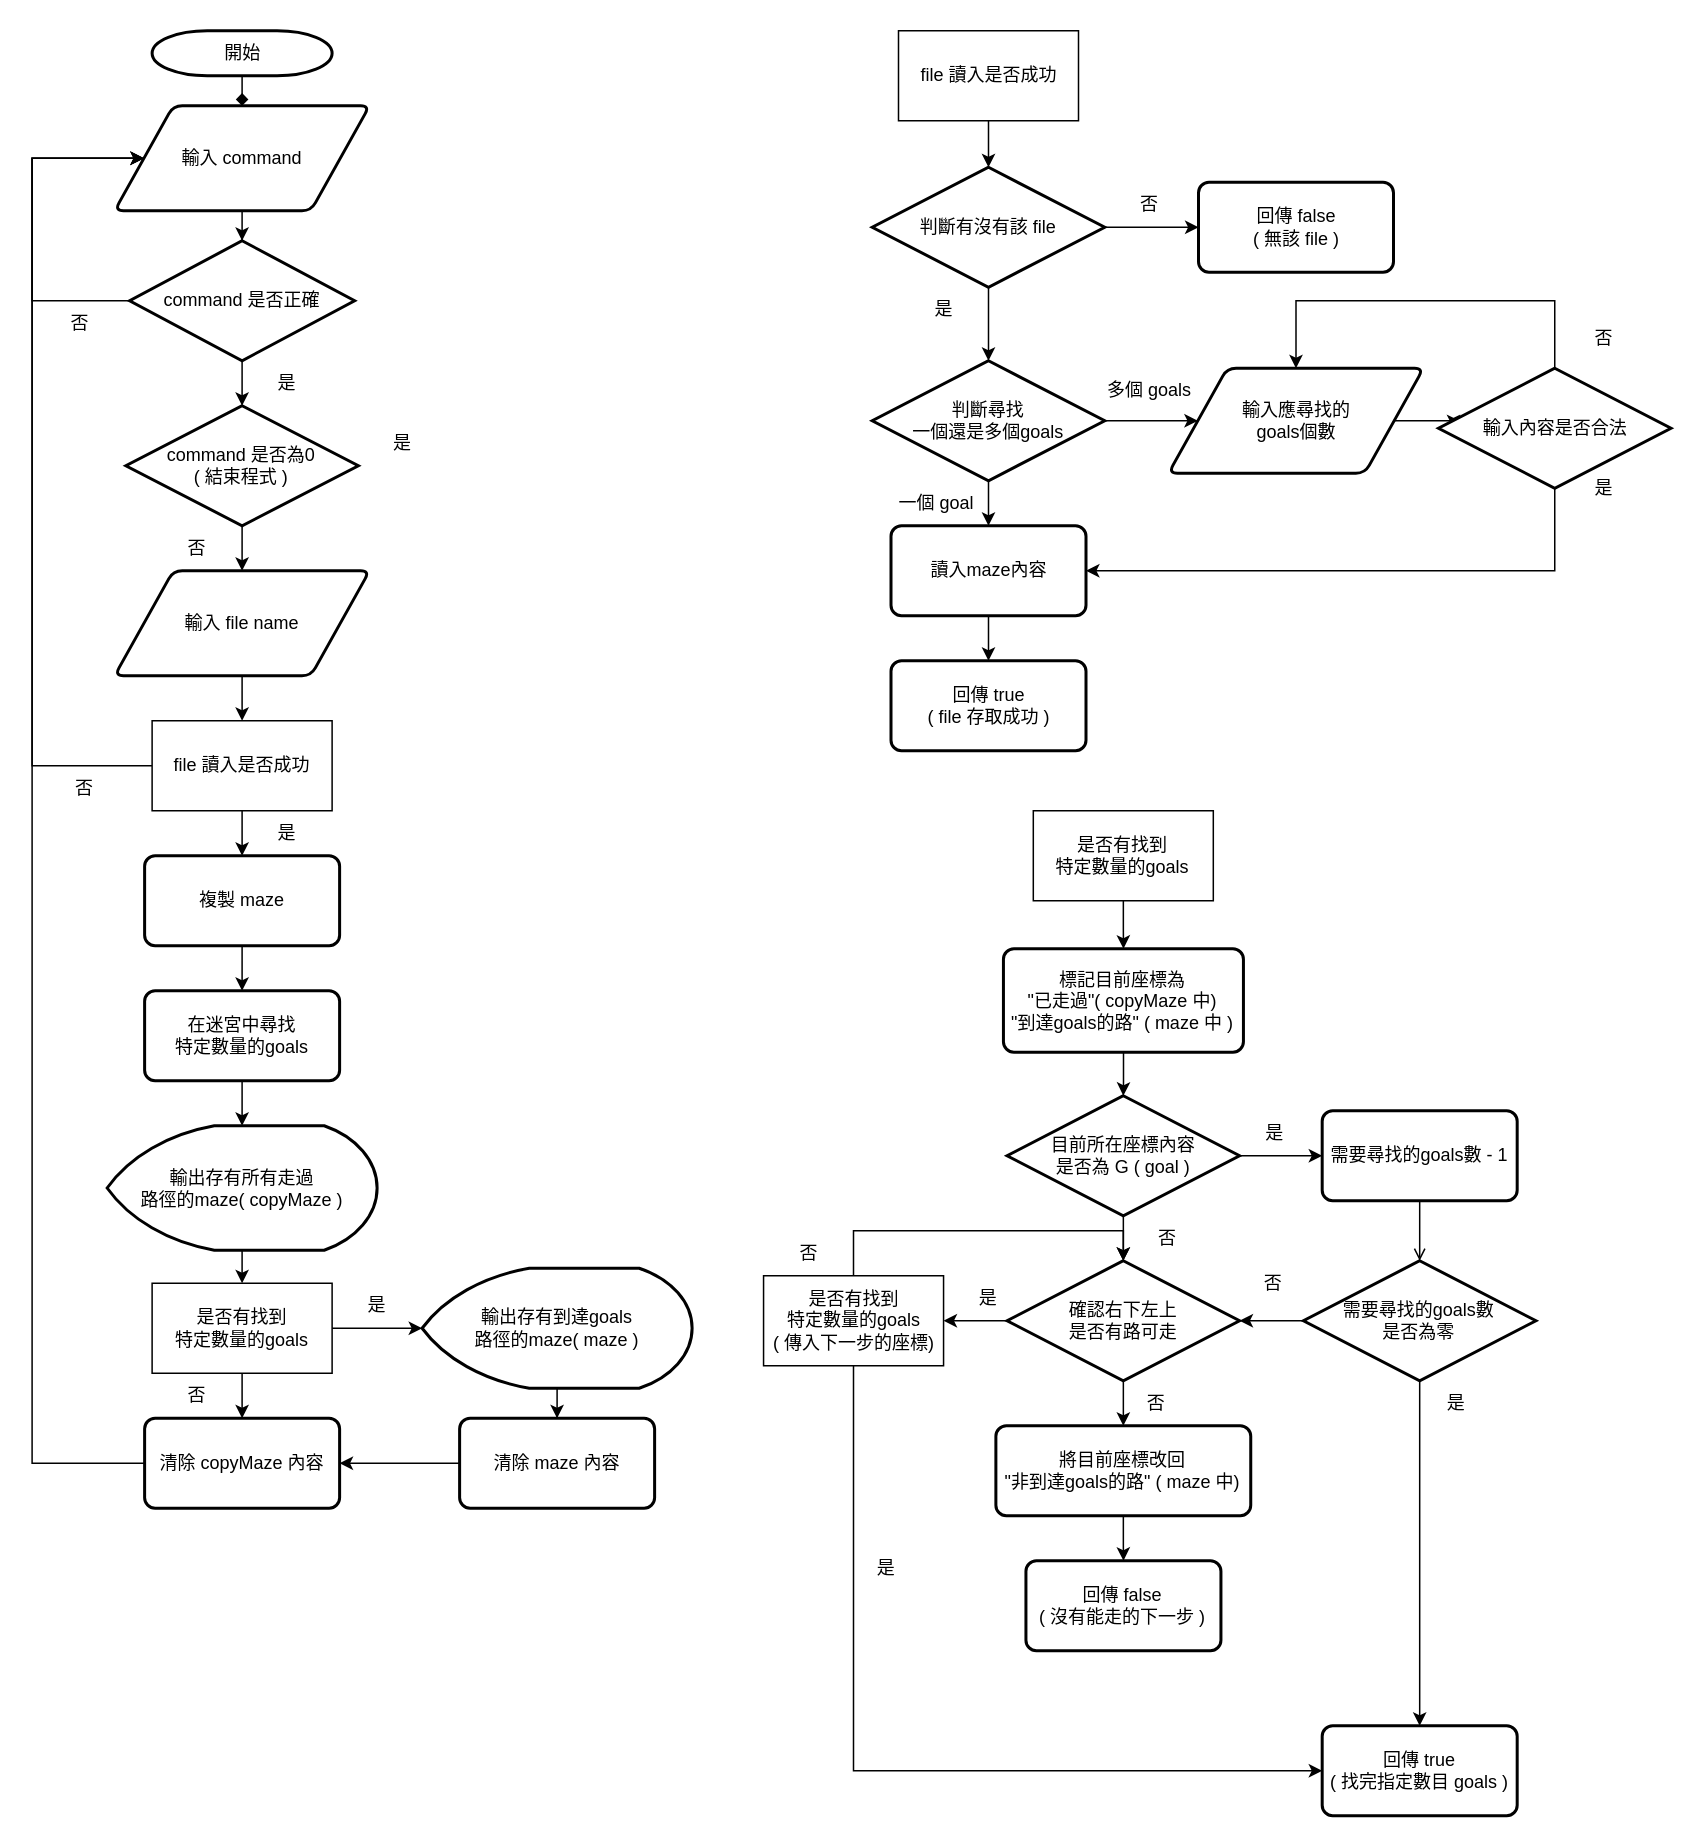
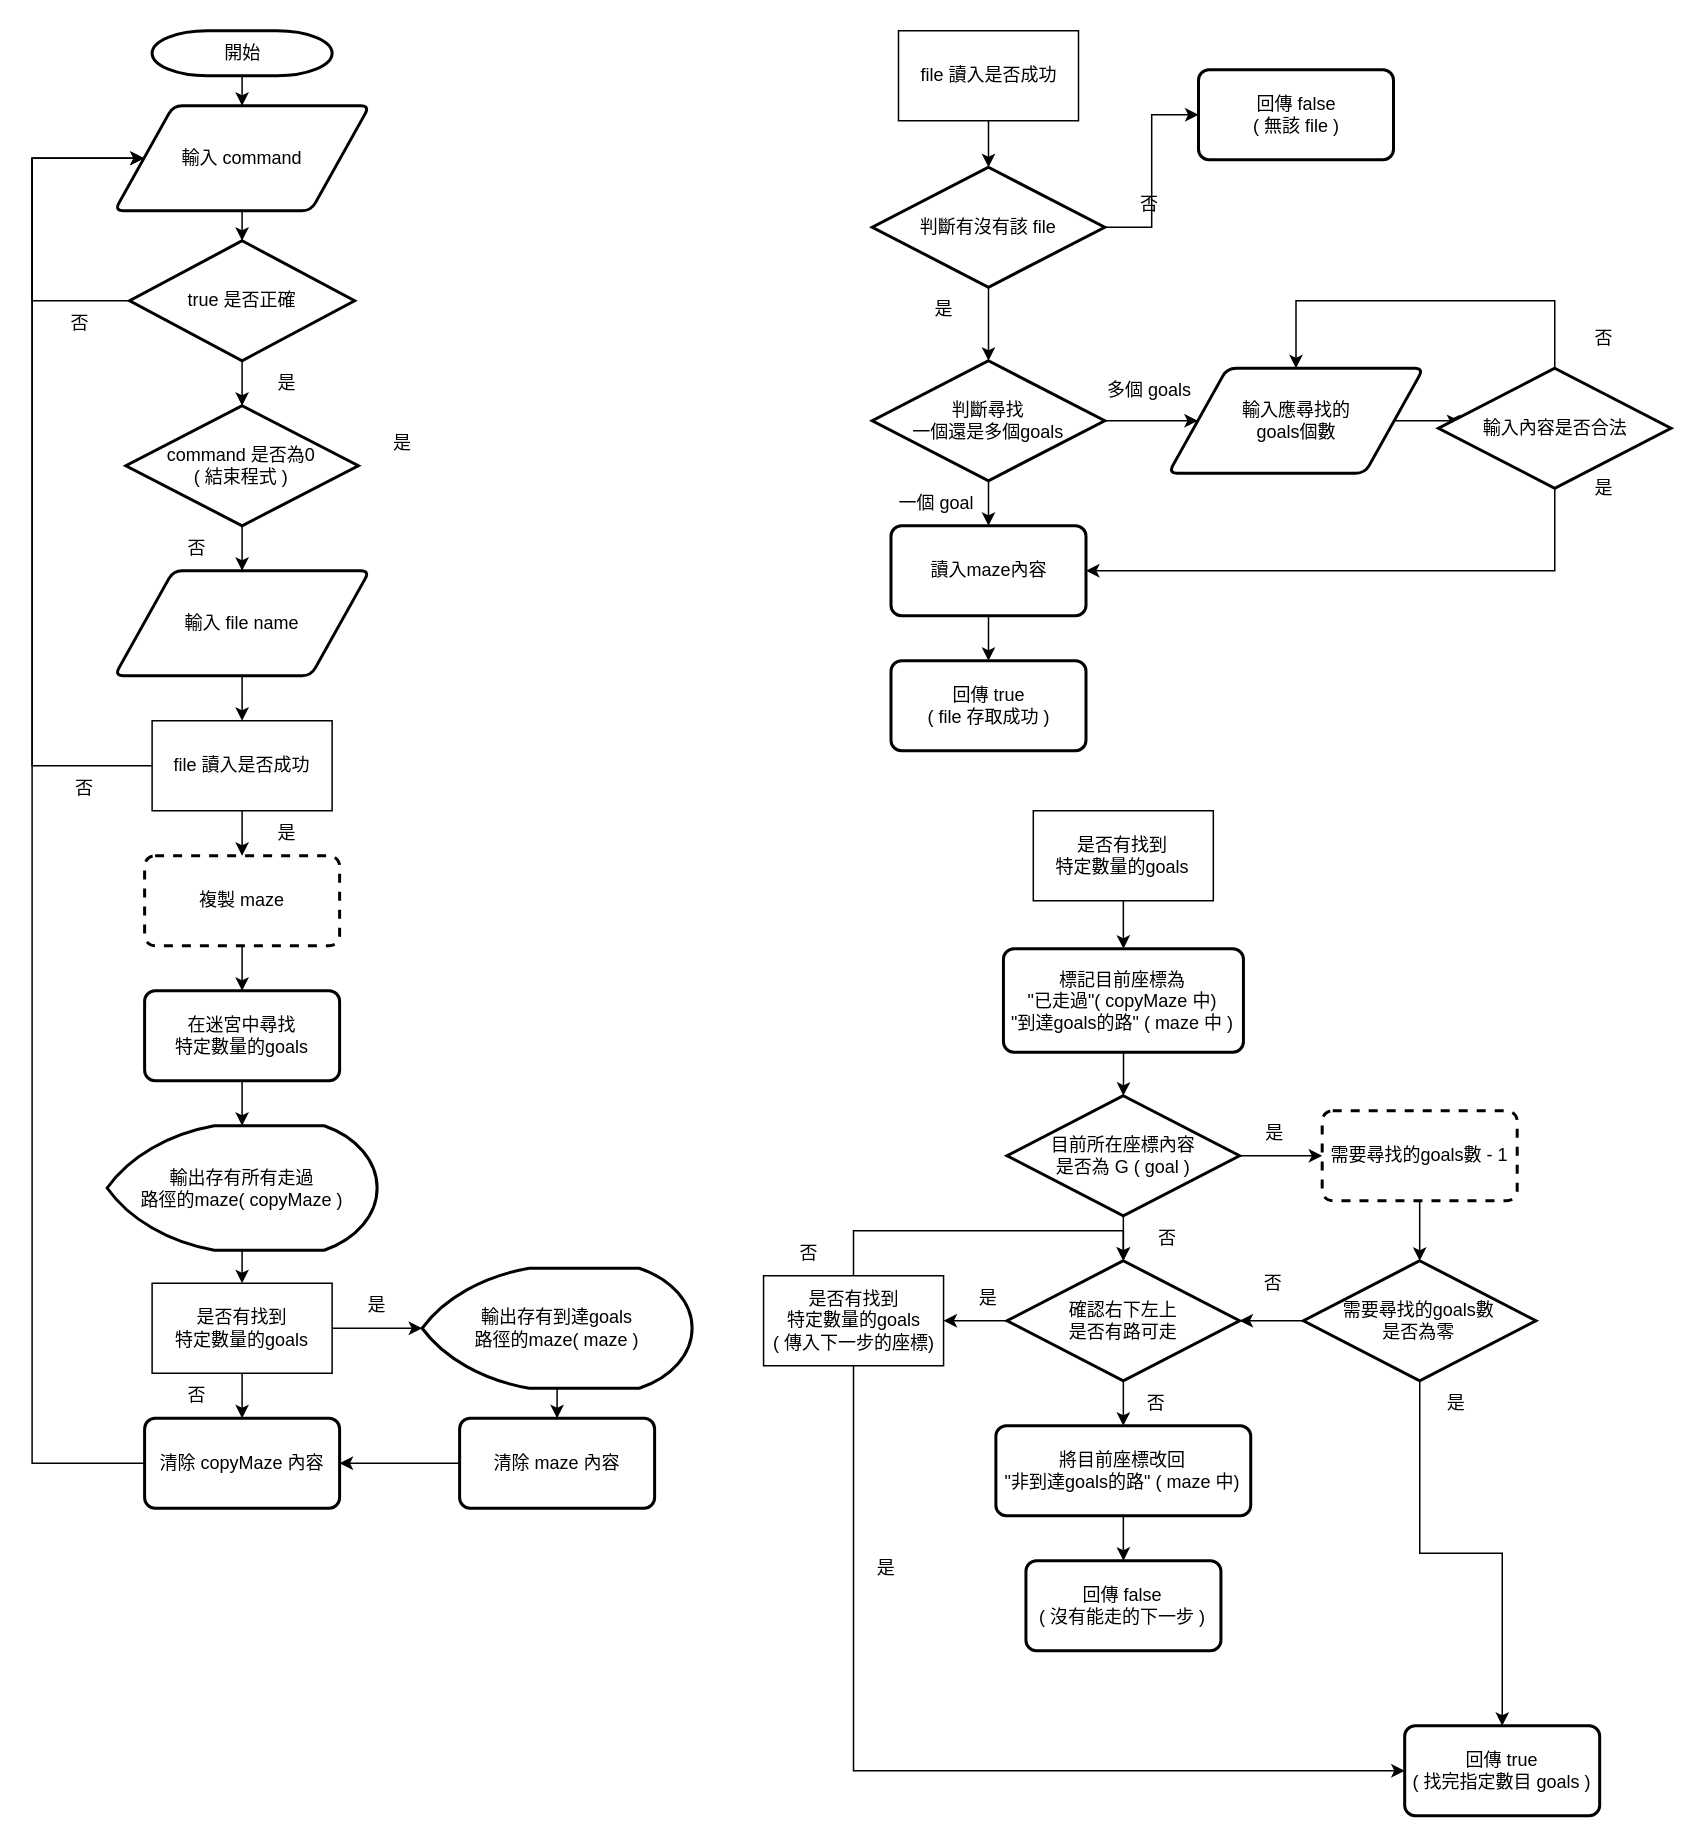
(242, 93) -> (242, 94)
(1296, 227) -> (1296, 115)
(242, 301) -> (242, 301)
(242, 901) -> (242, 901)
(1420, 1156) -> (1420, 1156)
(1420, 1251) -> (1420, 1249)
(1420, 1771) -> (1502, 1771)
